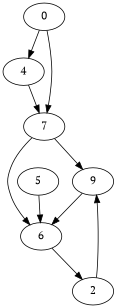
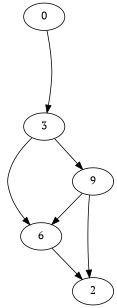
(24, 72) -> none
(44, 127) -> (44, 127)
(38, 181) -> none
(98, 240) -> (88, 232)
